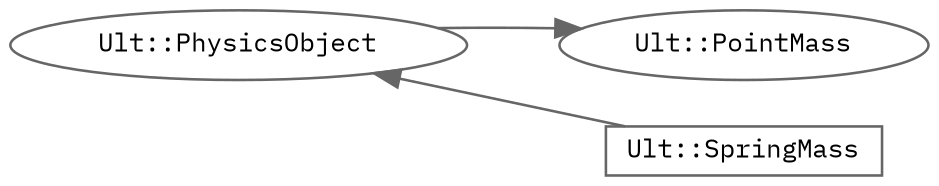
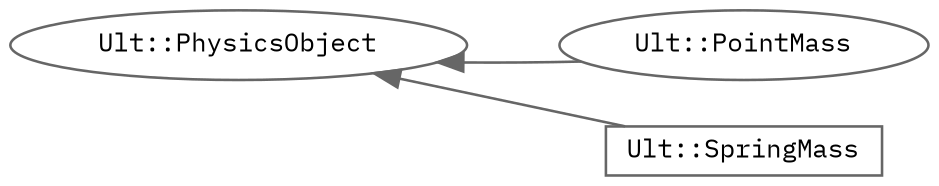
(496, 28) -> (522, 62)
